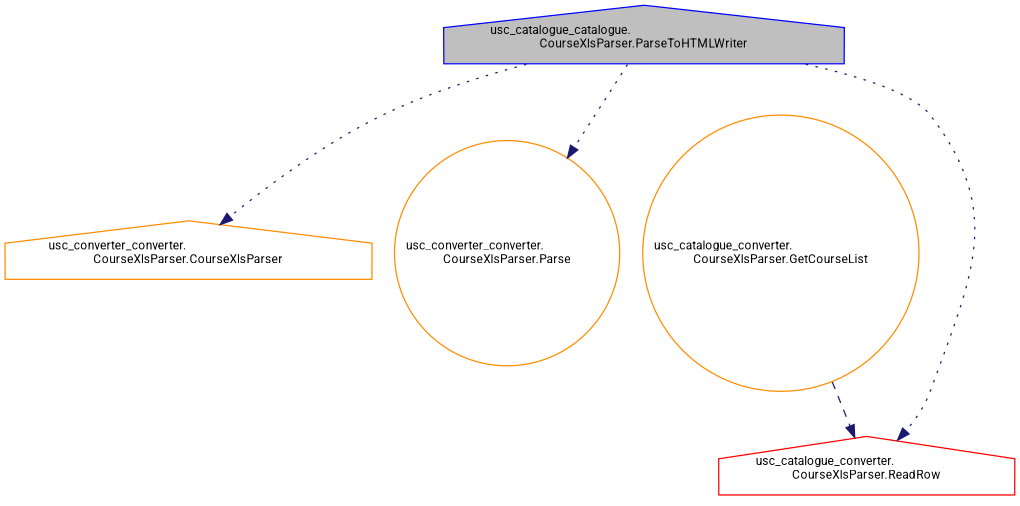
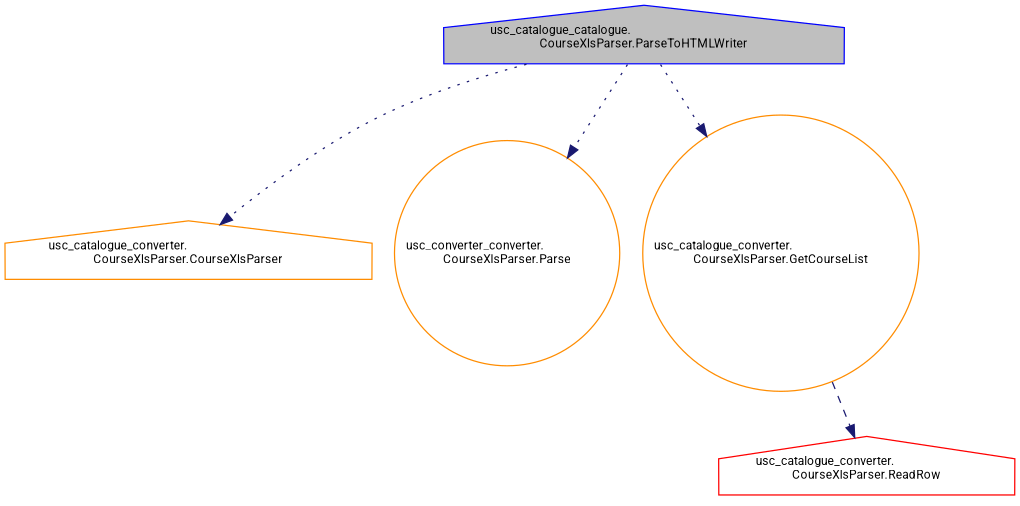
(972, 207) -> (680, 95)
(189, 253) -> (189, 253)
